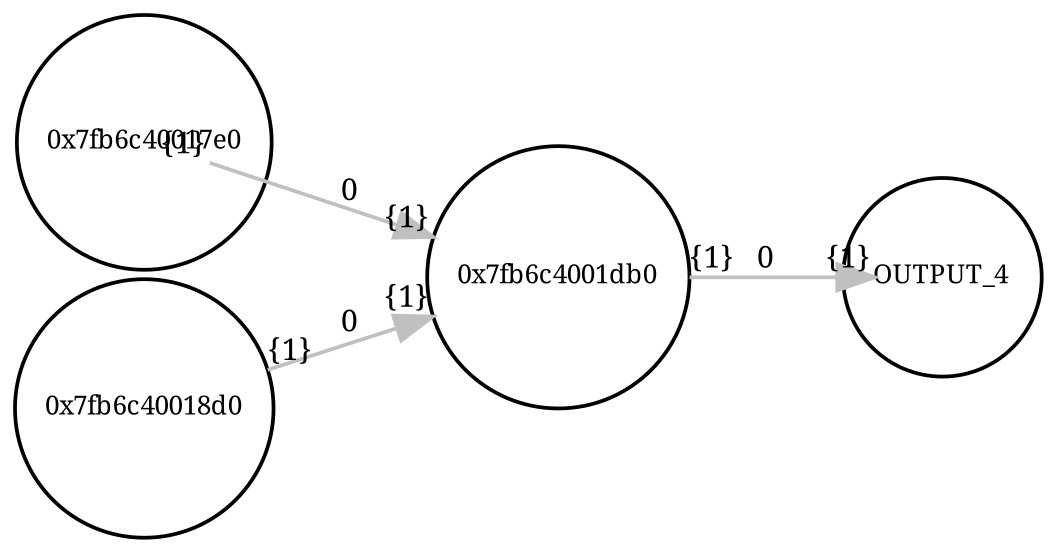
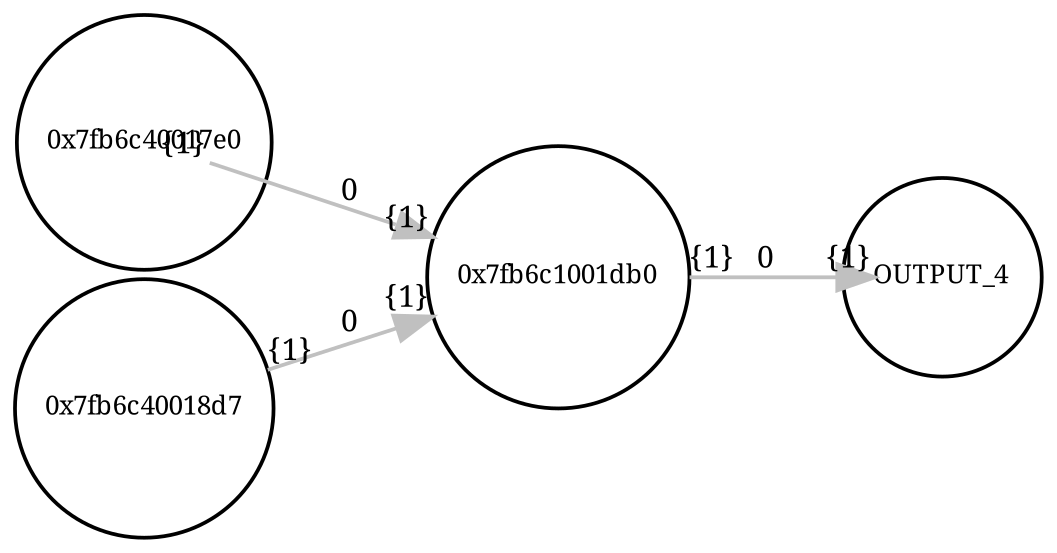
(558, 277) -> (558, 277)
(144, 408) -> (144, 408)
